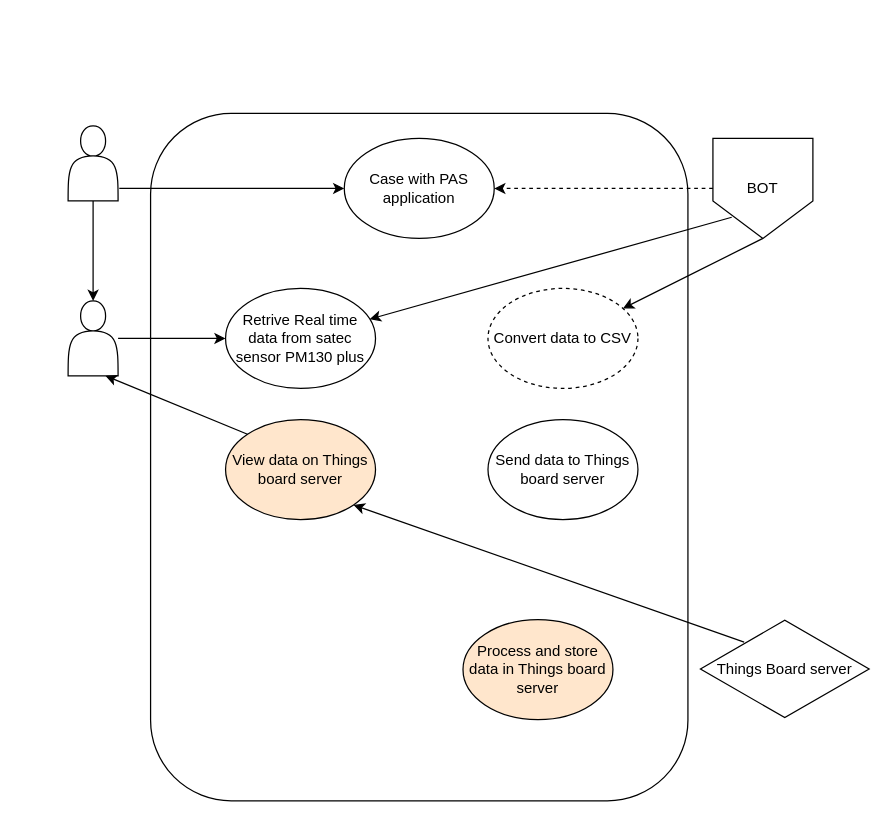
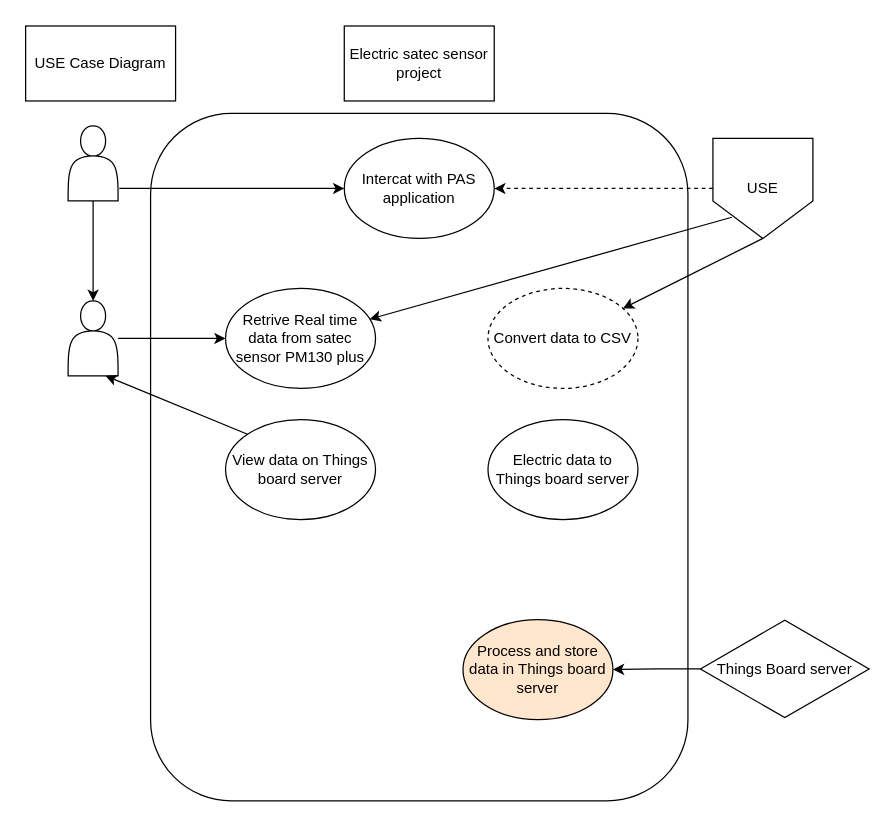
none -> (101, 63)
none -> (419, 63)
(419, 188) -> (419, 188)
(763, 188) -> (763, 188)
(301, 469) -> (301, 469)
(563, 469) -> (563, 469)
(553, 575) -> none
none -> (661, 669)
